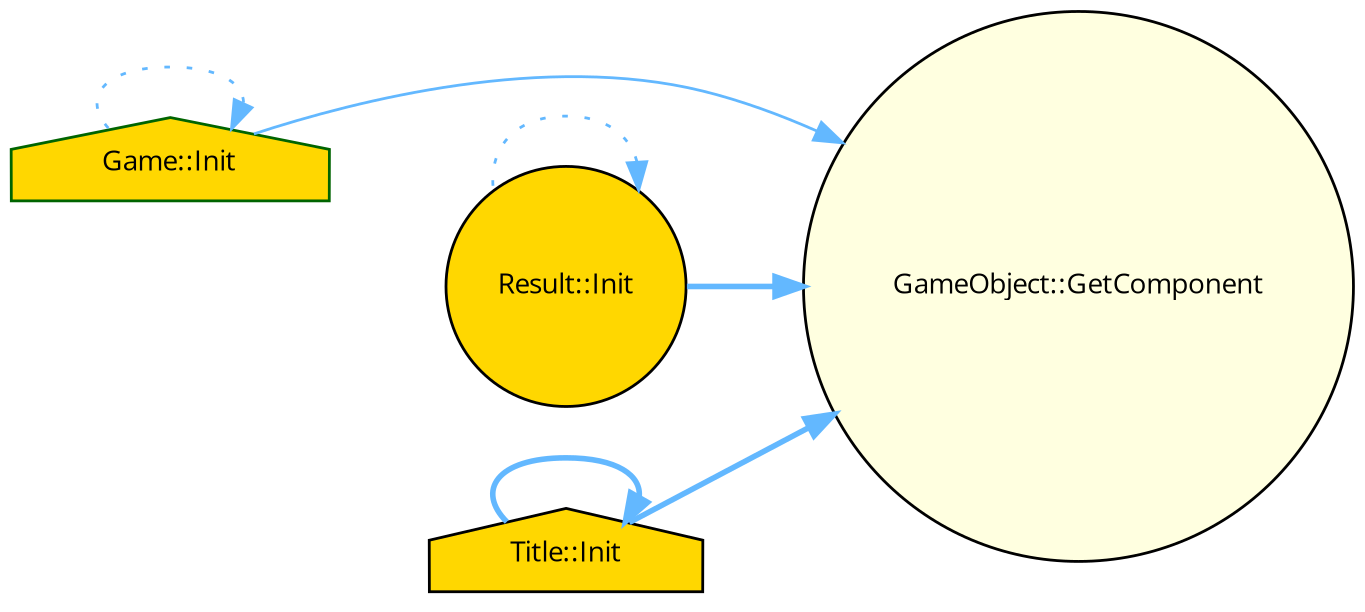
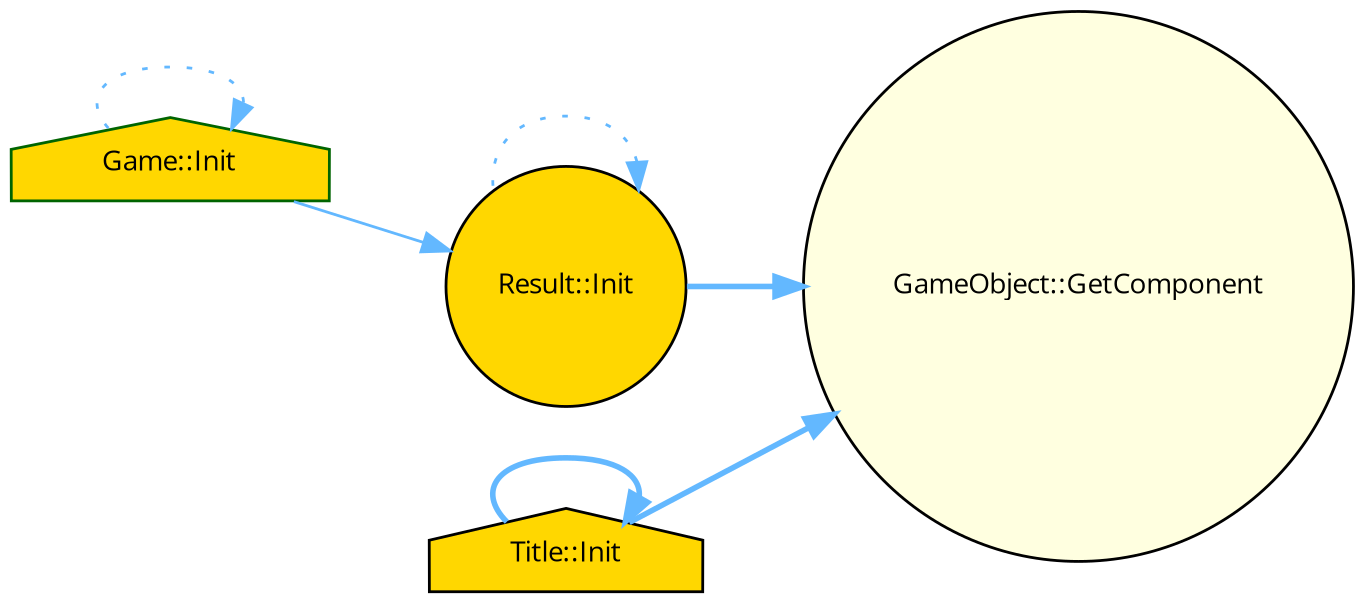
(536, 78) -> (359, 222)
